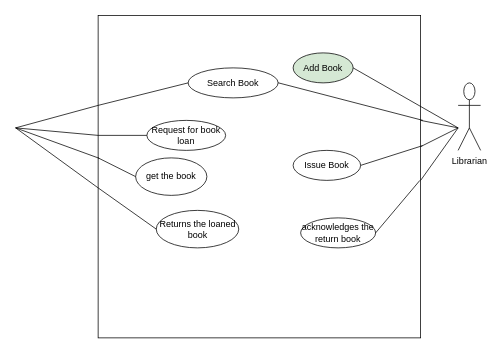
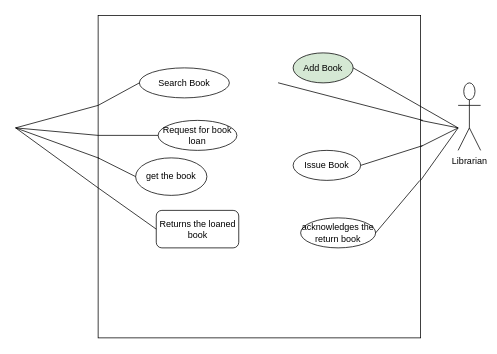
(233, 83) -> (184, 83)
(186, 135) -> (197, 135)
(197, 229) -> (197, 229)
